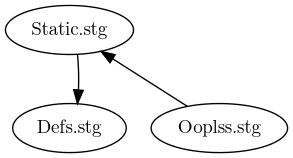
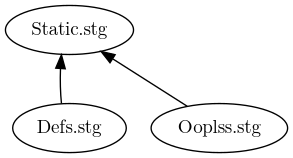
(79, 72) -> (60, 86)
